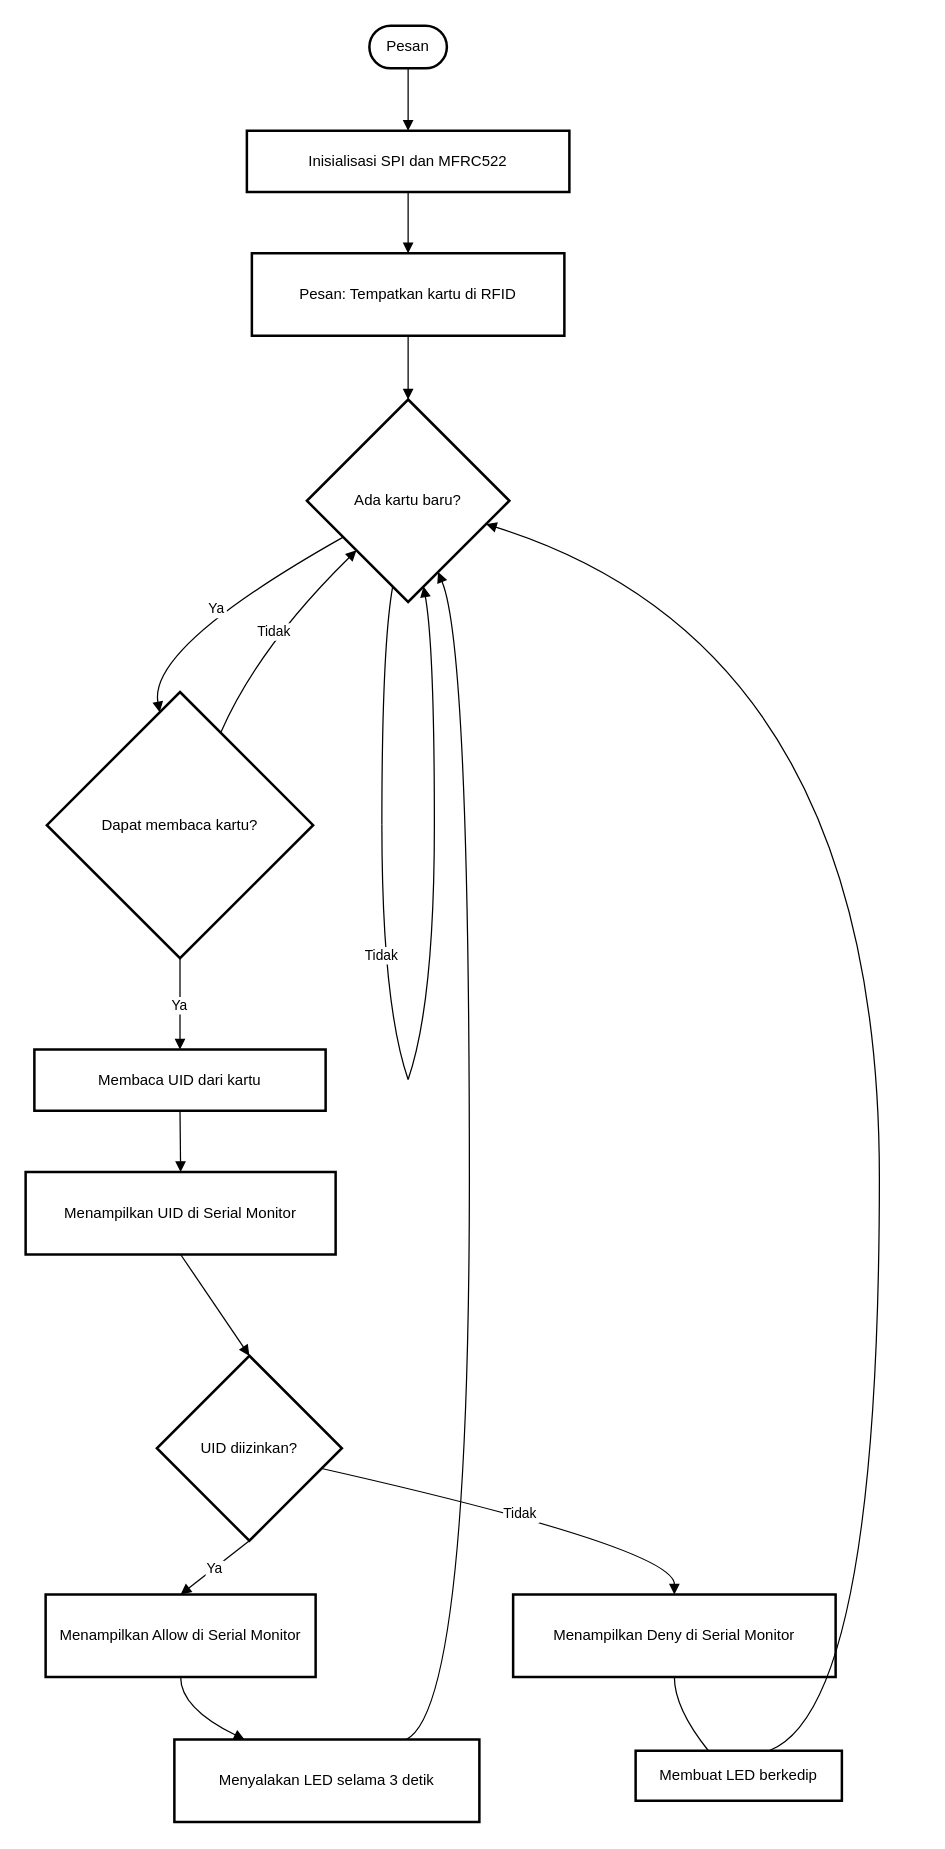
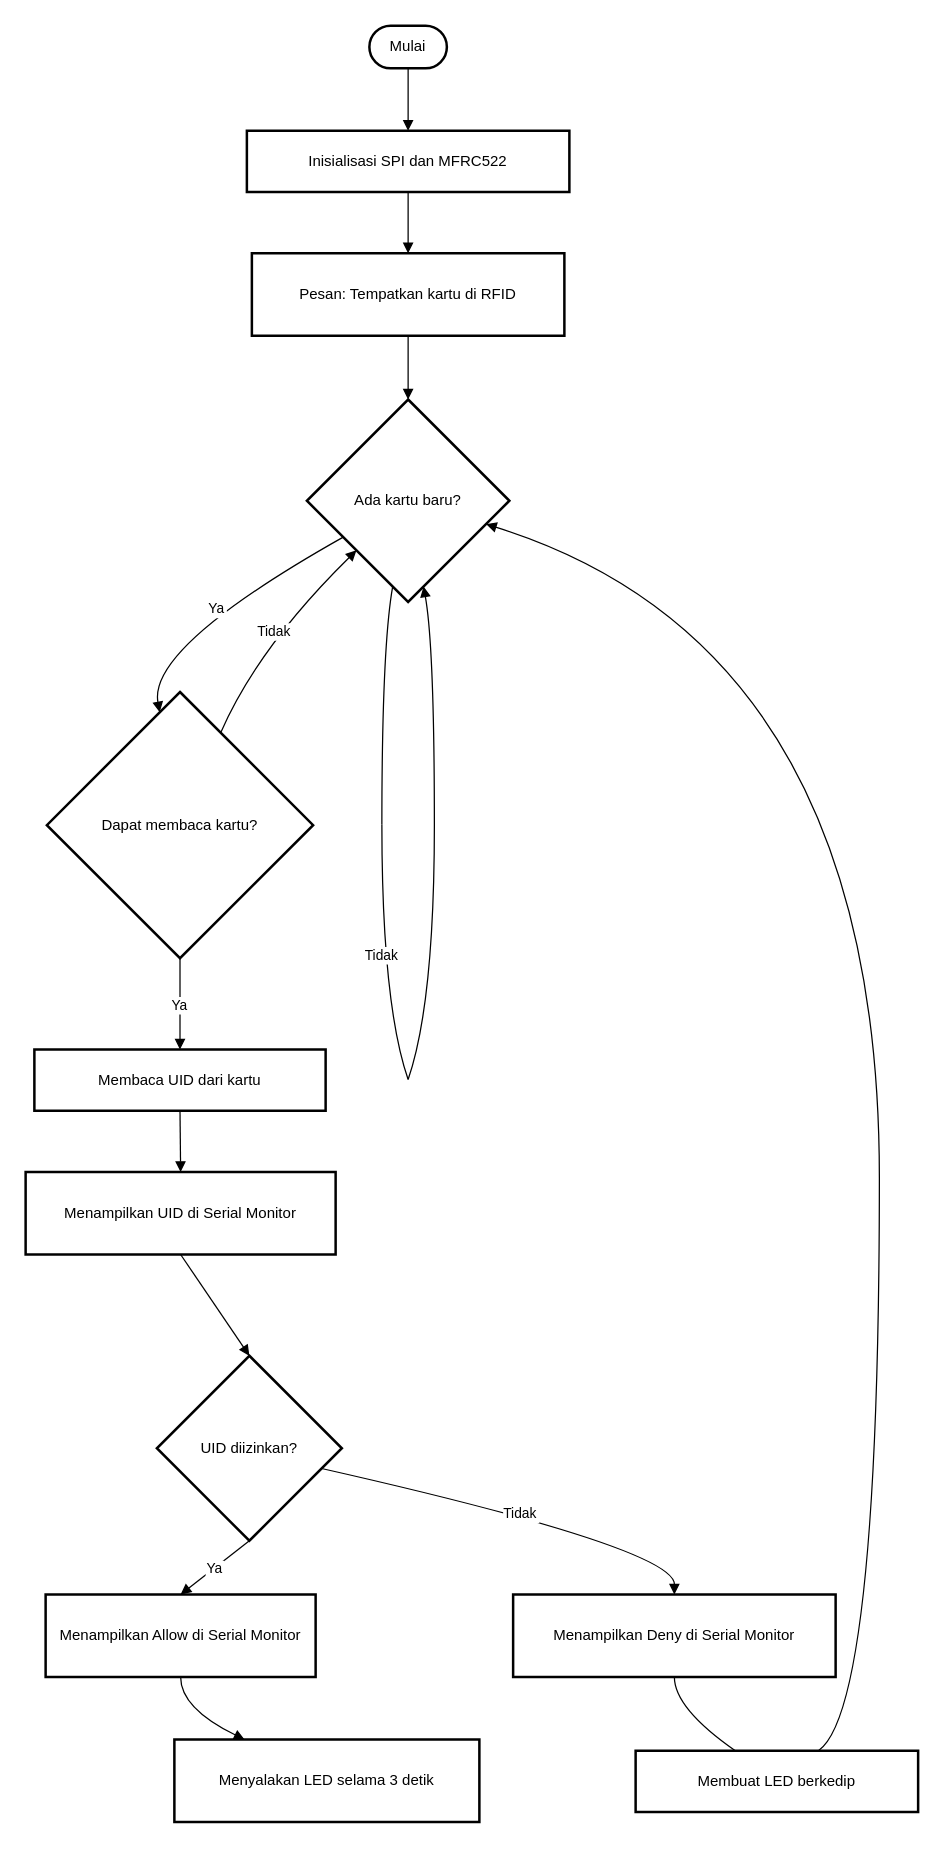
(408, 47) -> (408, 47)
(469, 1165) -> none
(739, 1776) -> (777, 1781)
